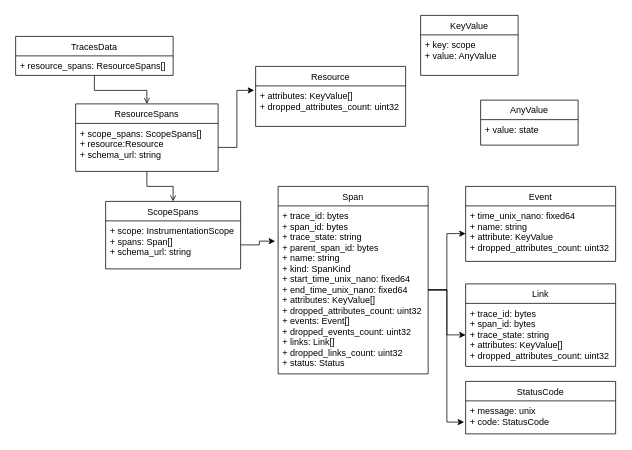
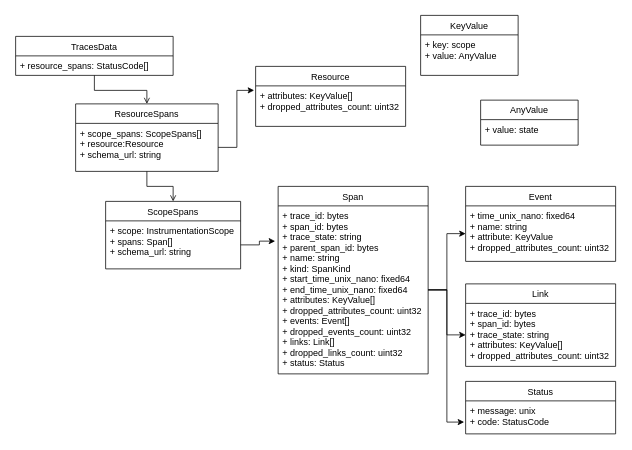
(99, 66) -> (92, 66)
(540, 392) -> (540, 392)
